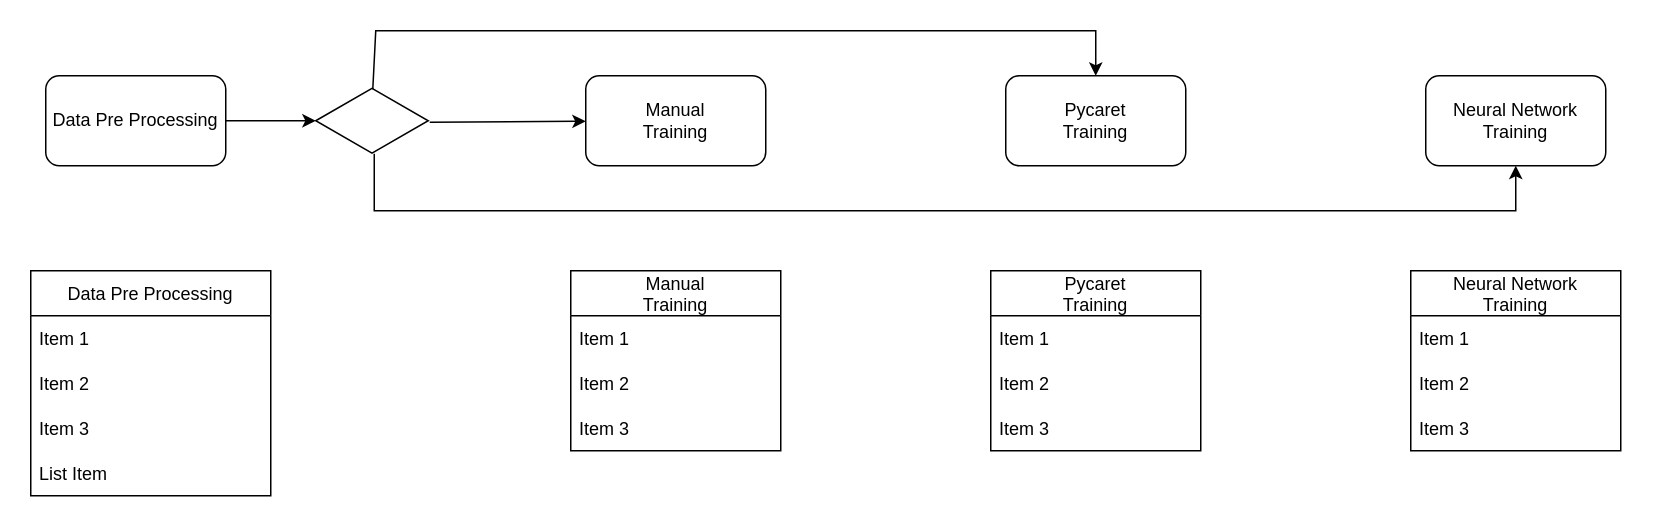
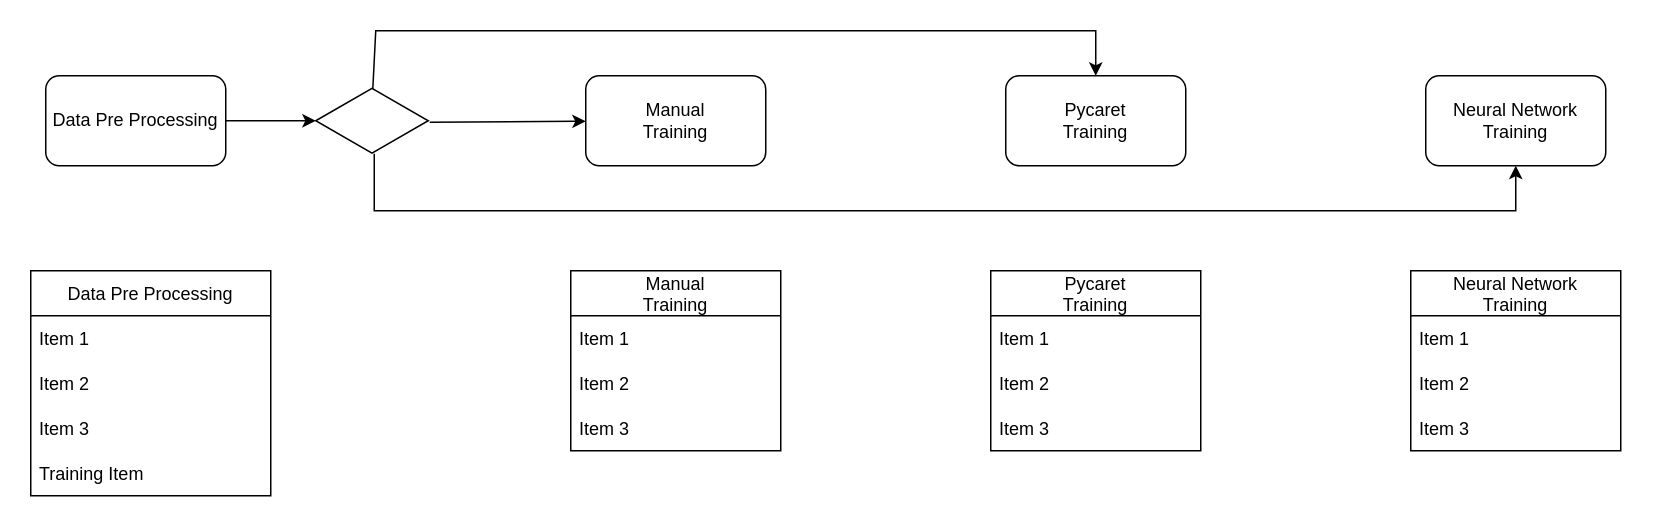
(80, 474) -> (98, 474)
